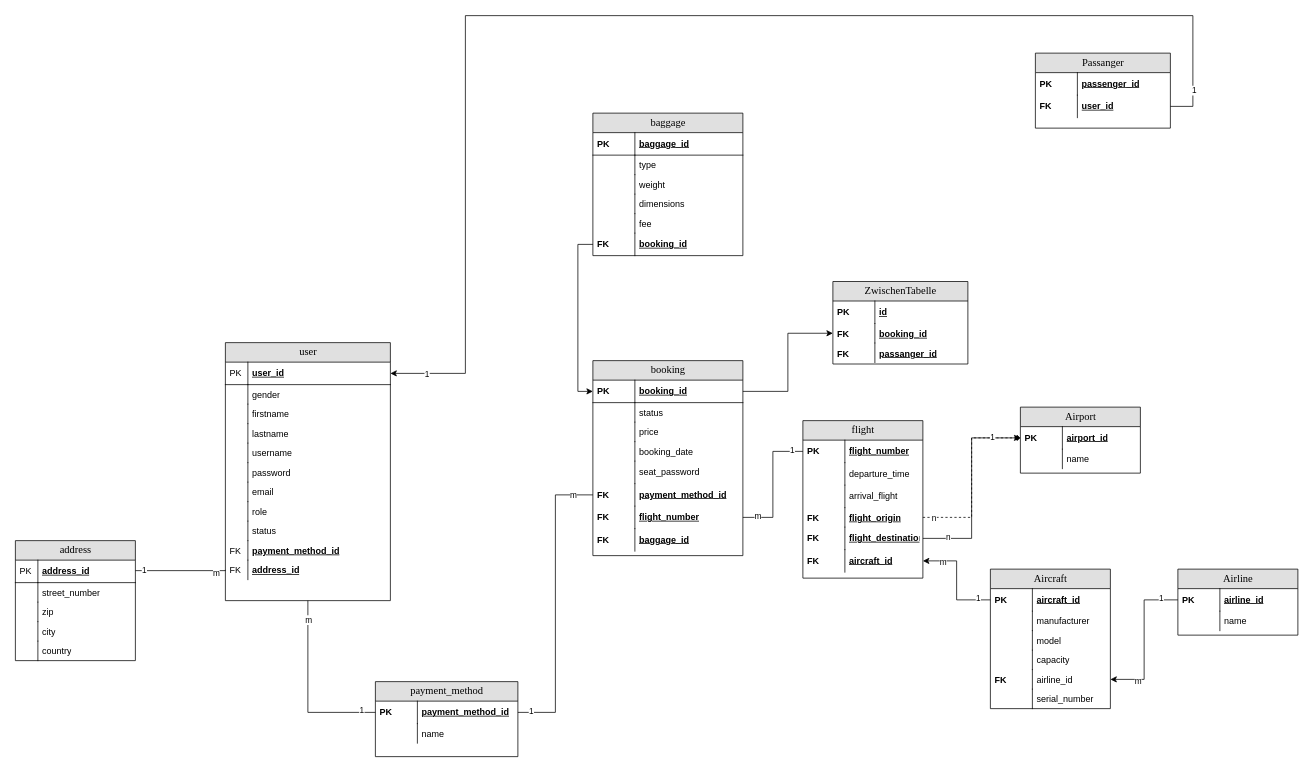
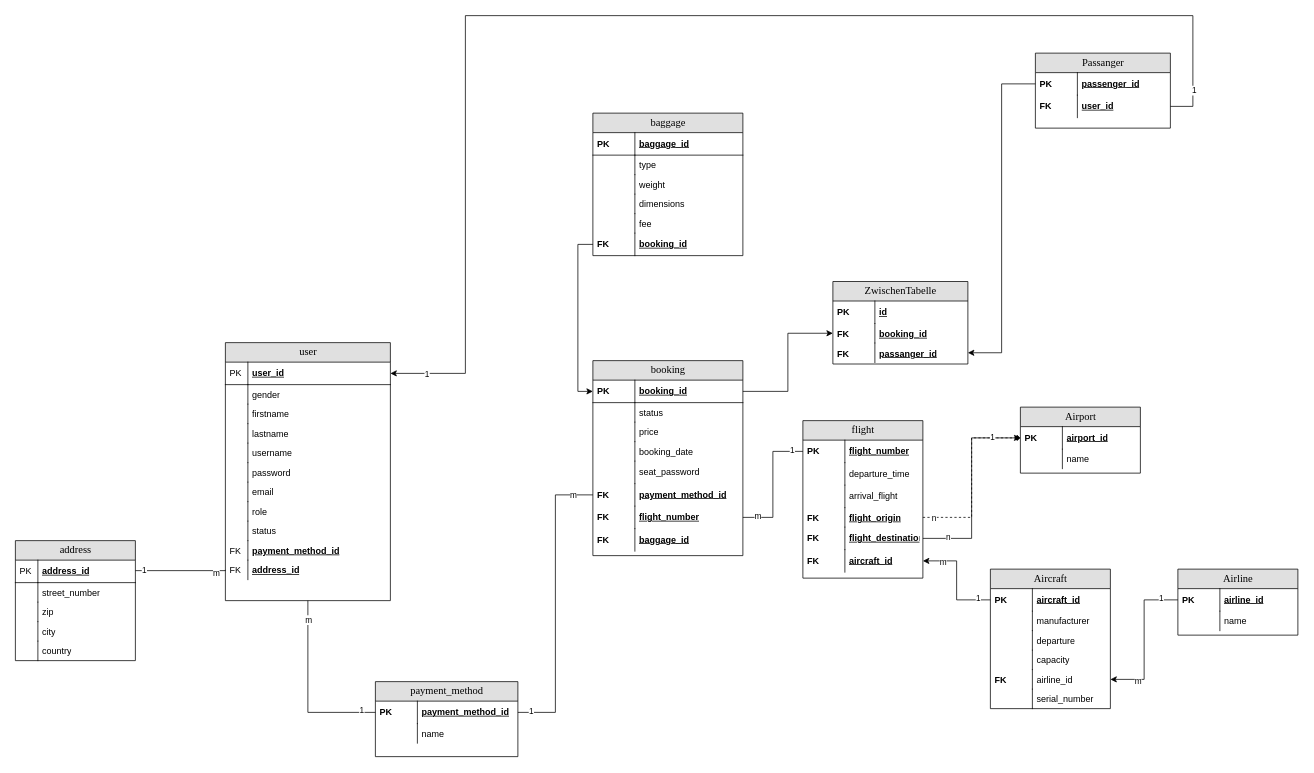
none -> (1002, 231)
(1048, 641) -> (1060, 641)
